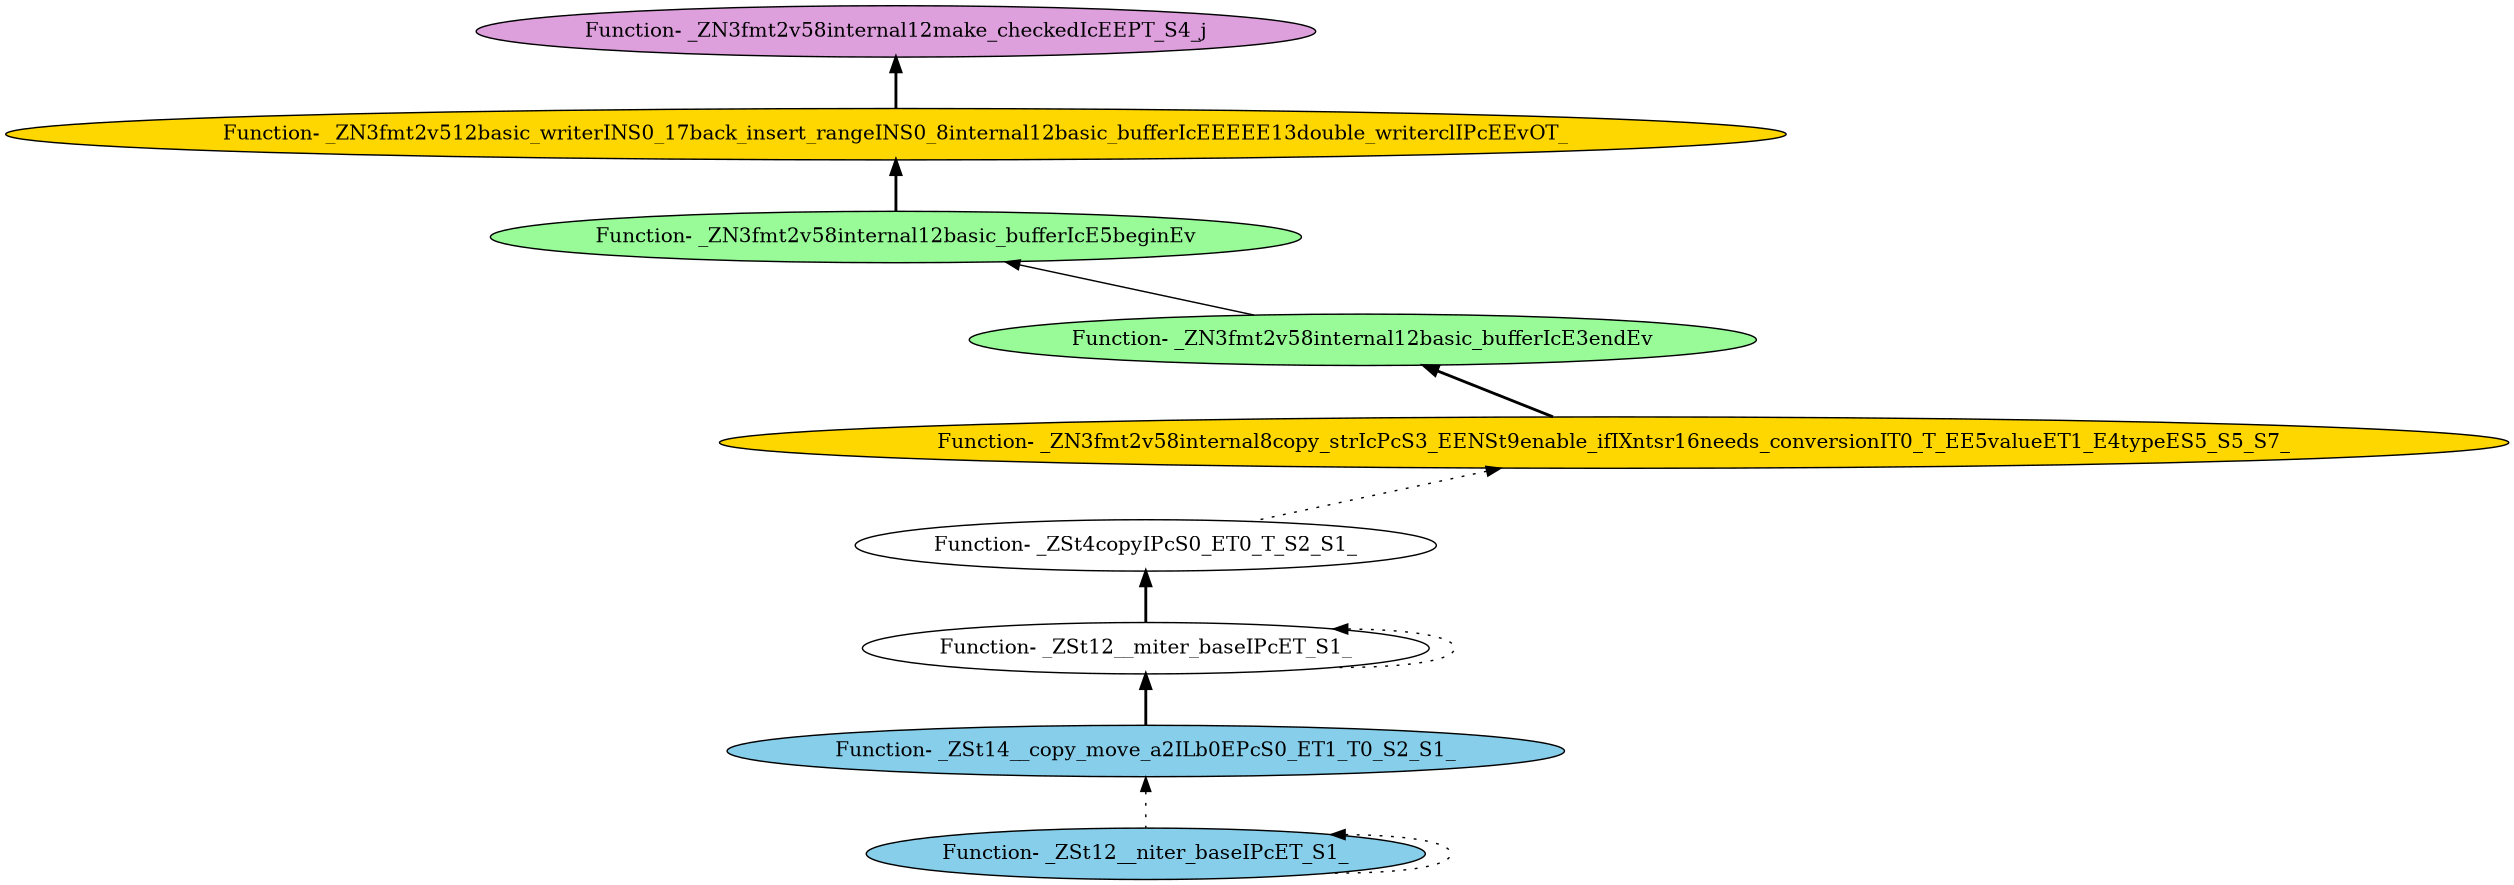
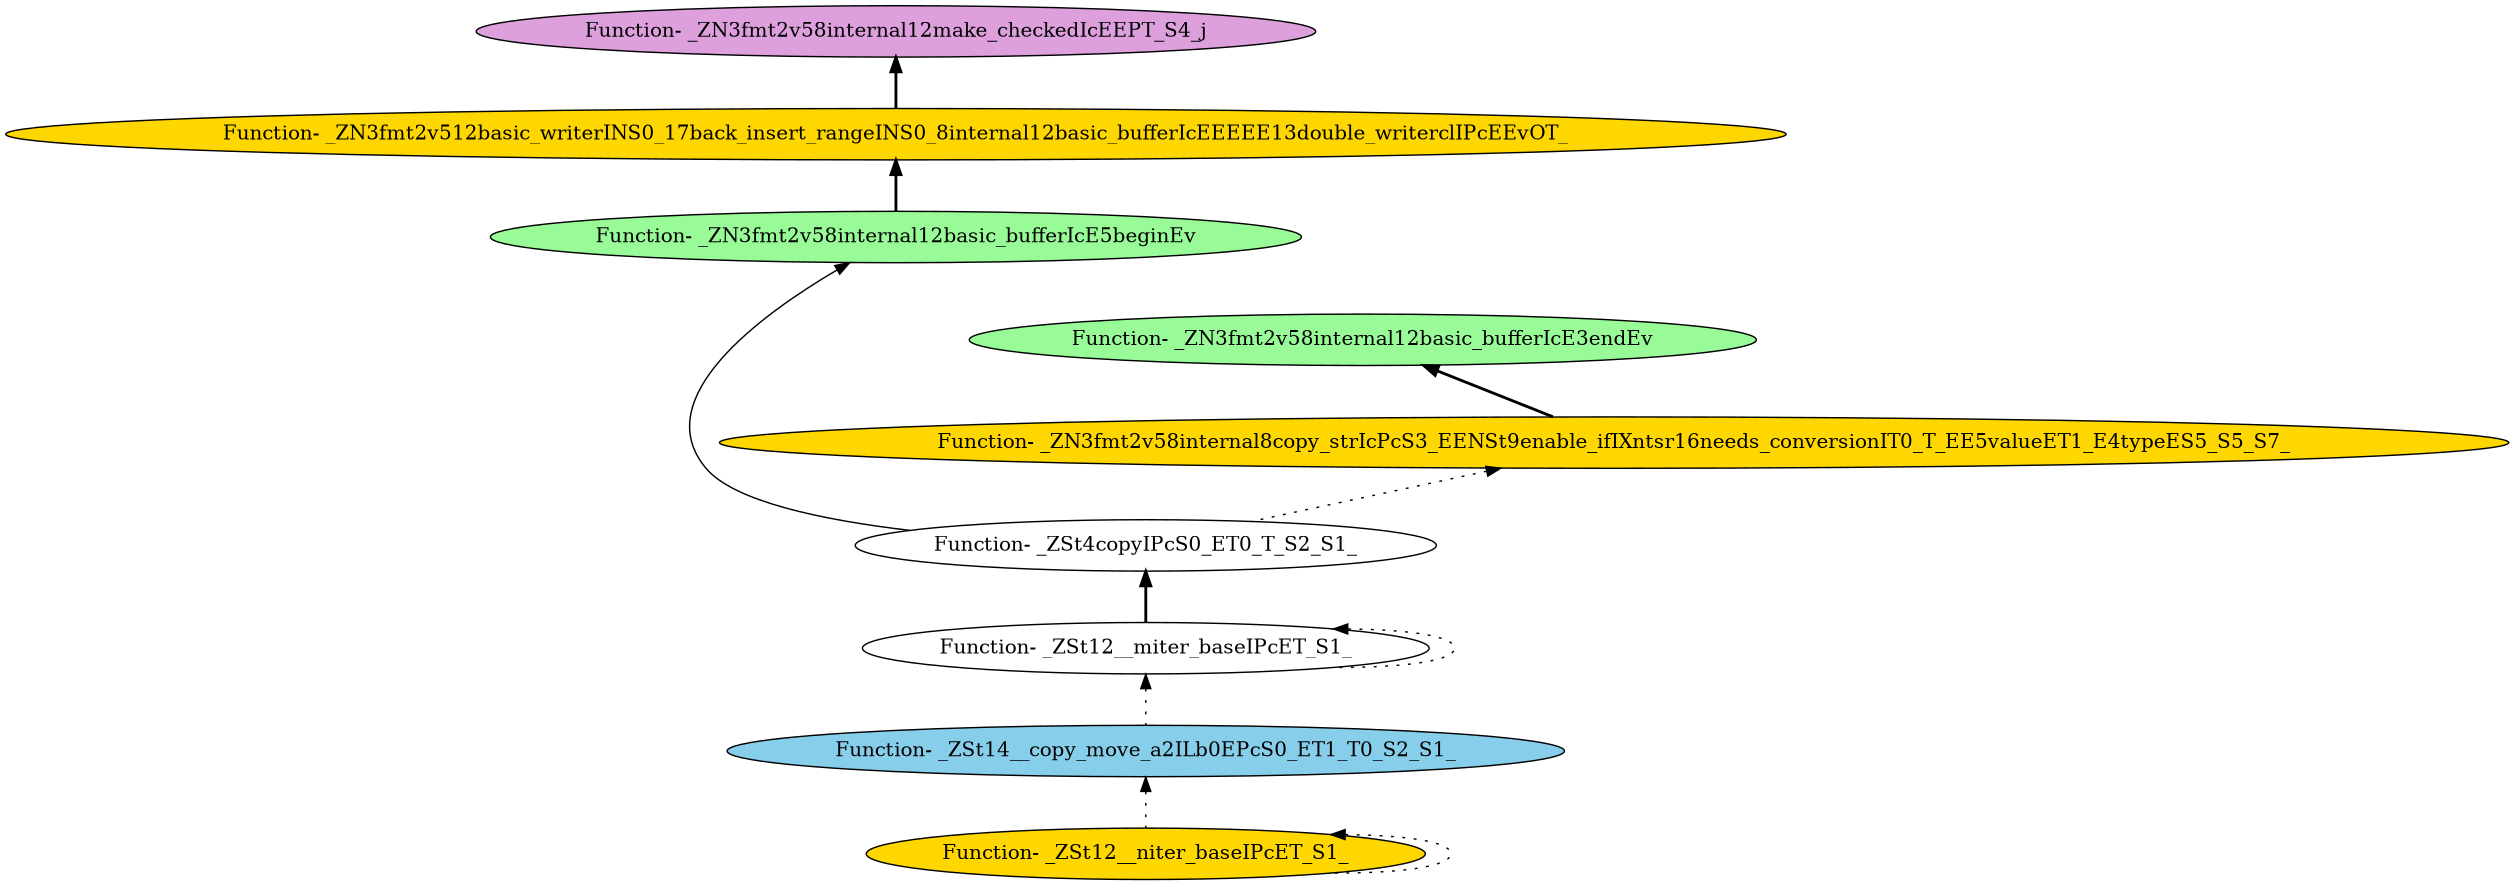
(1137, 290) -> (694, 446)
(1146, 707) -> (1146, 707)
(1146, 854) -> (1146, 854)
